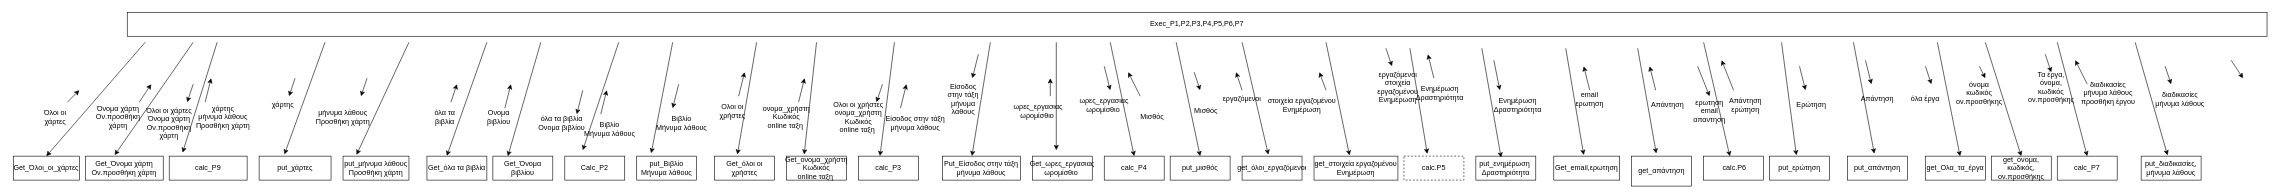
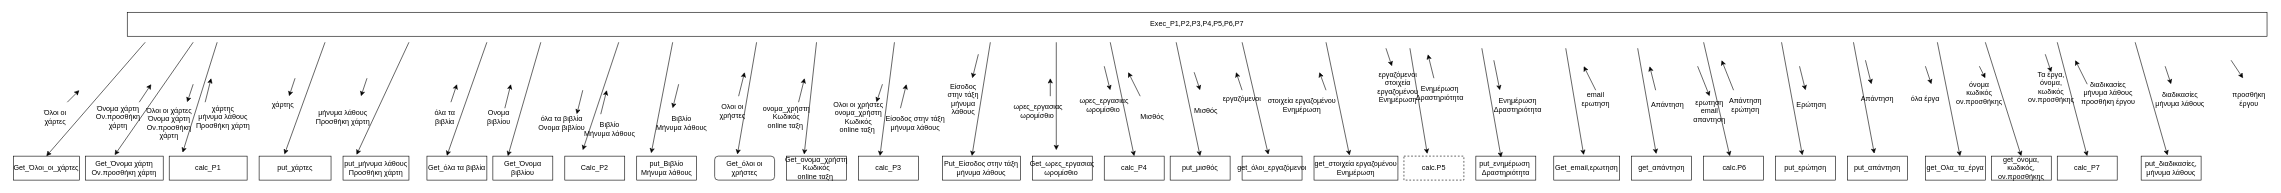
(1590, 99) -> (1596, 99)
none -> (2250, 99)
(207, 168) -> (207, 168)
(744, 168) -> (744, 168)
(1800, 168) -> (1806, 168)
(1662, 171) -> (1662, 168)
